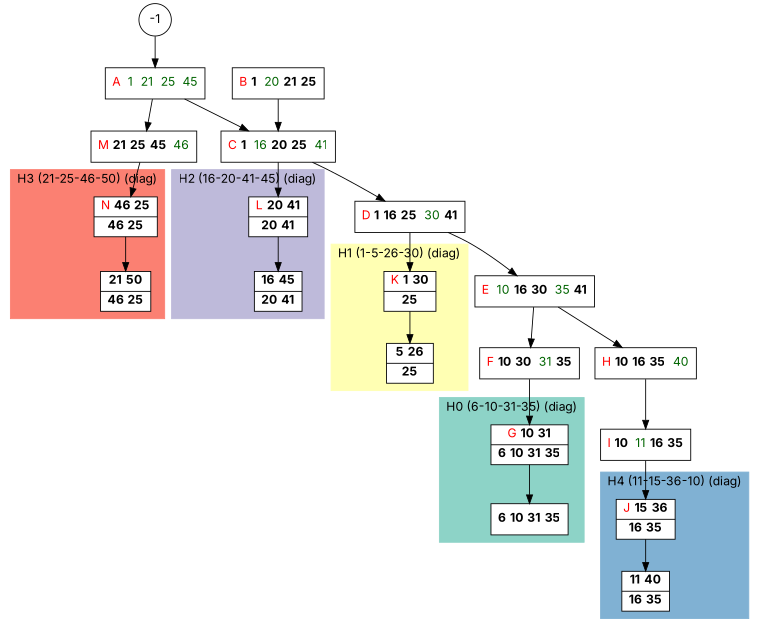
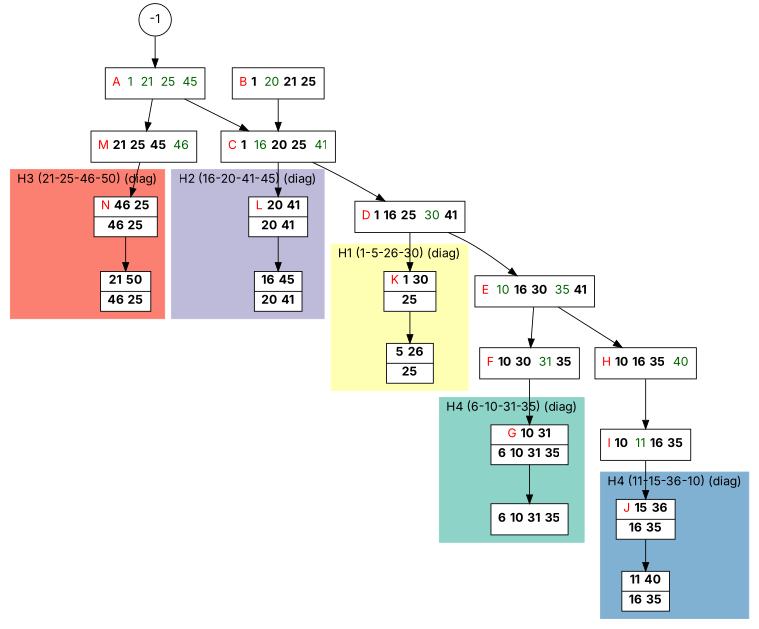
(512, 408) -> (512, 408)
